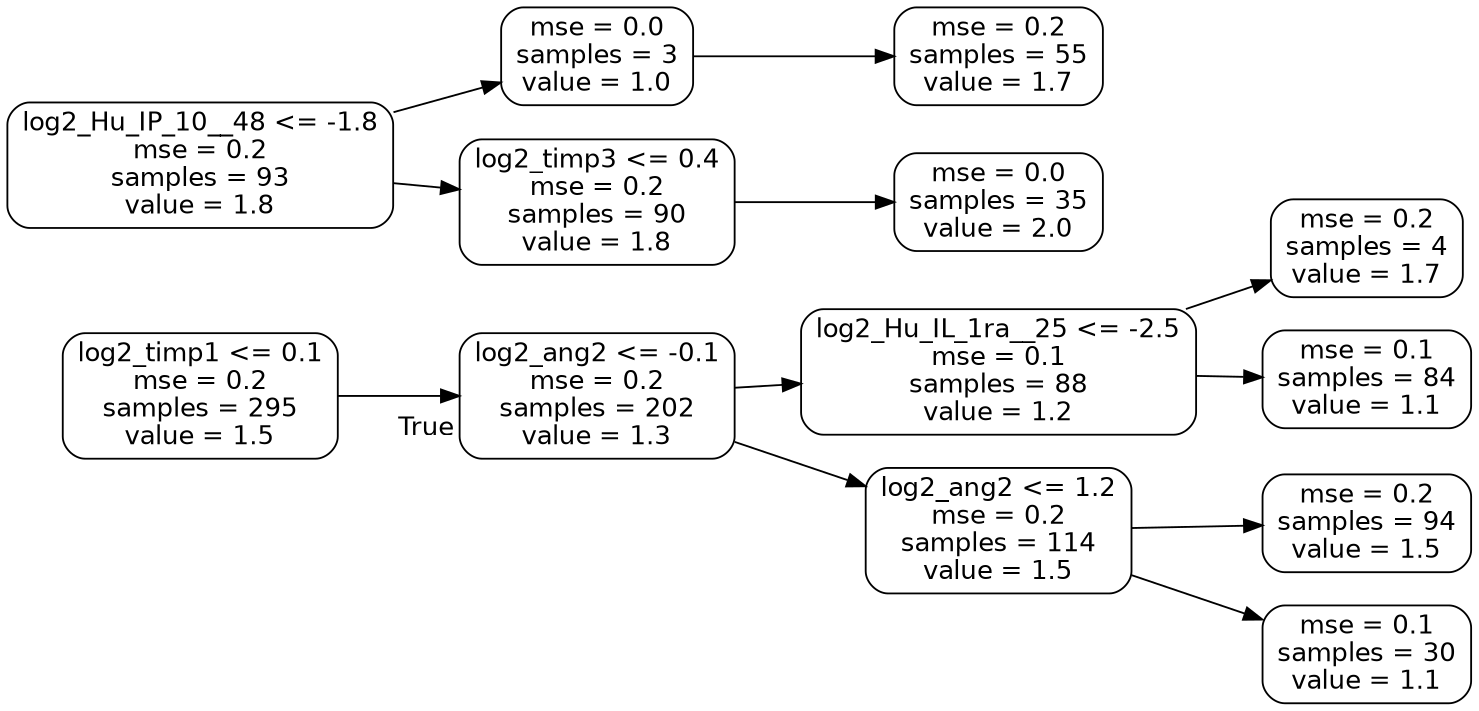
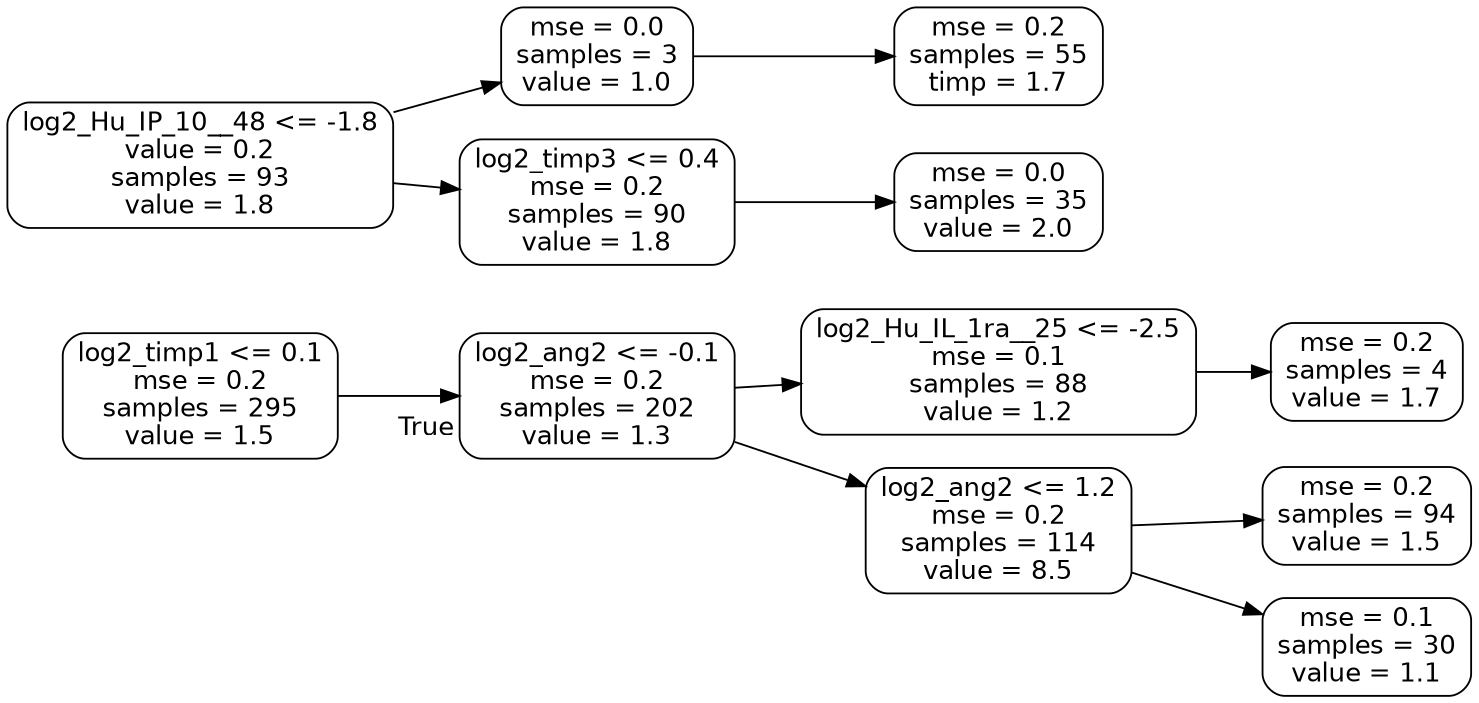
(999, 56) -> (999, 56)
(200, 165) -> (200, 165)
(1367, 379) -> none
(999, 531) -> (999, 531)
